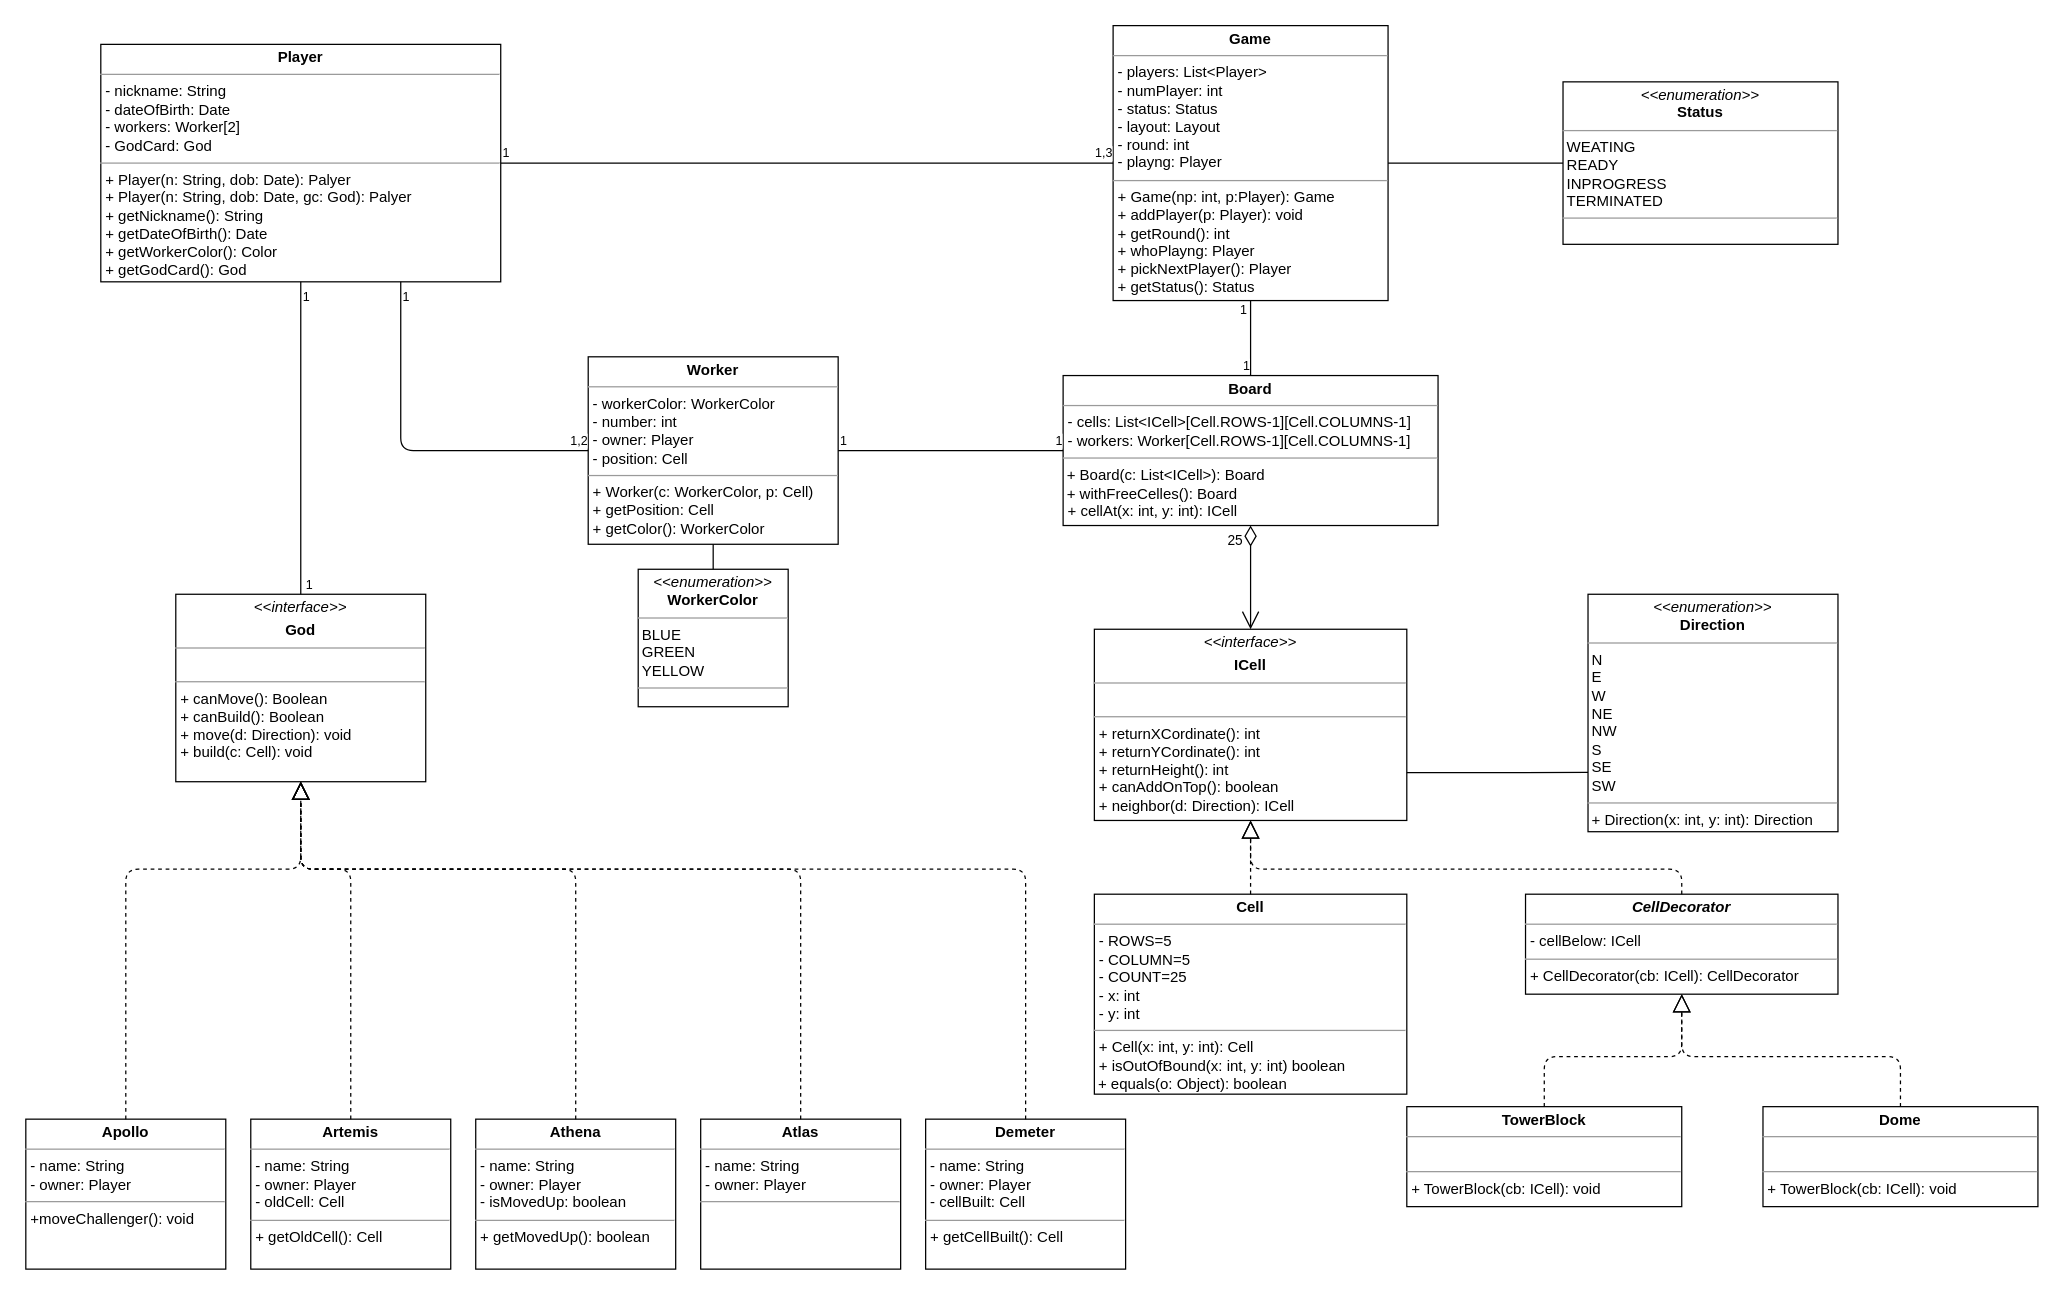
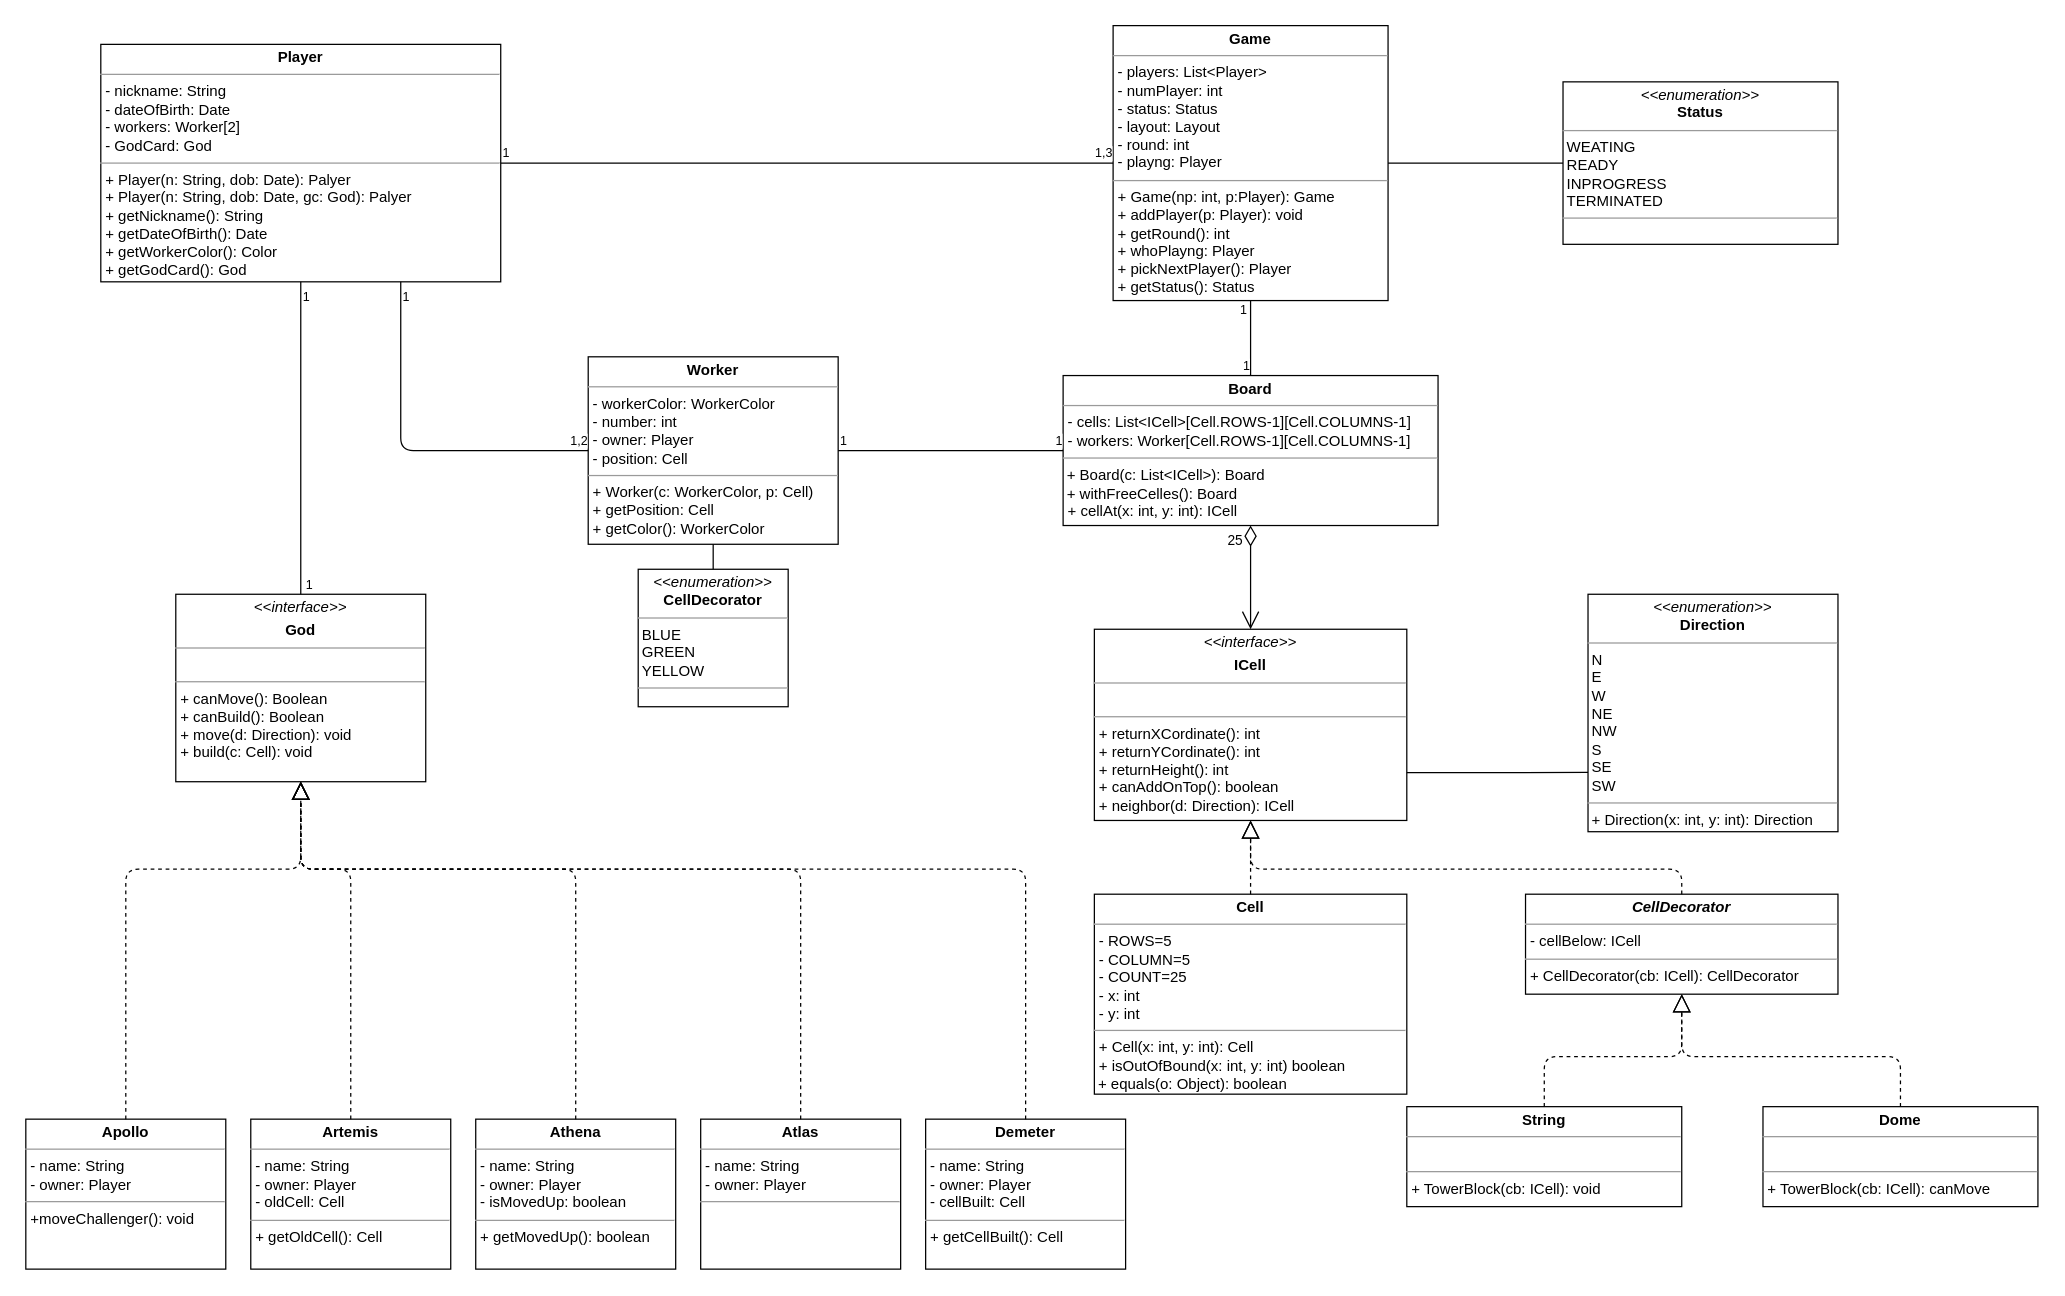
(699, 614) -> (699, 614)
(1511, 1125) -> (1511, 1125)
(1867, 1125) -> (1882, 1125)
